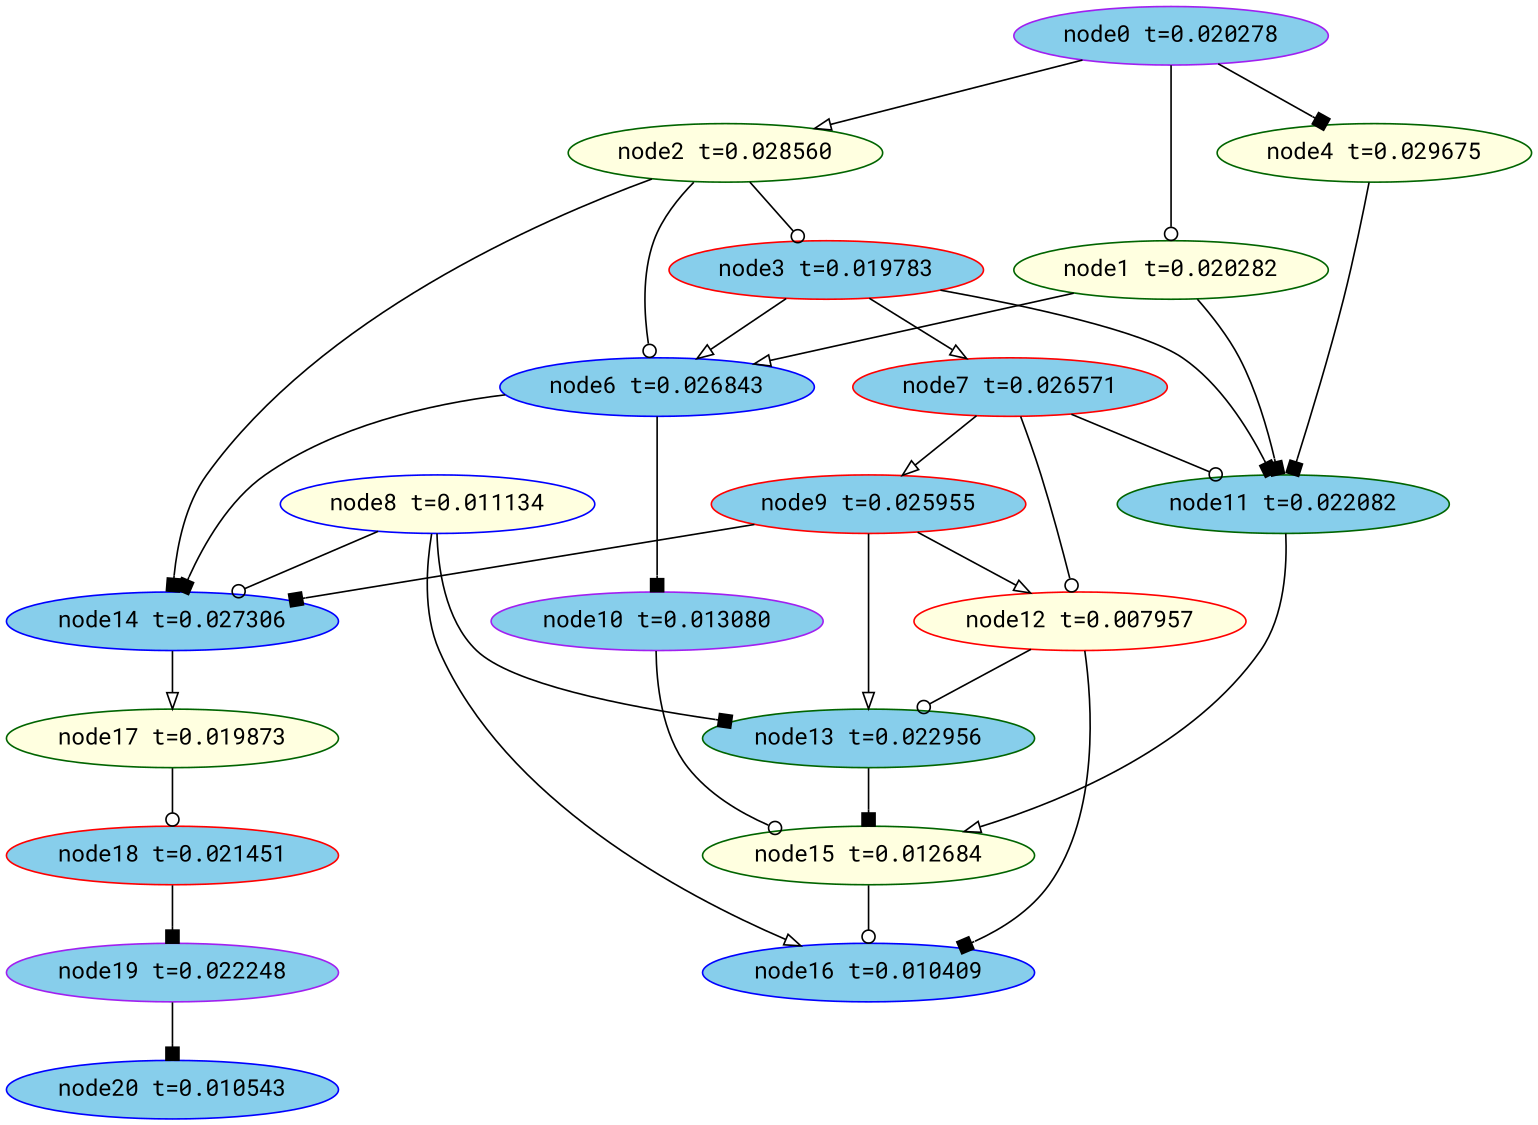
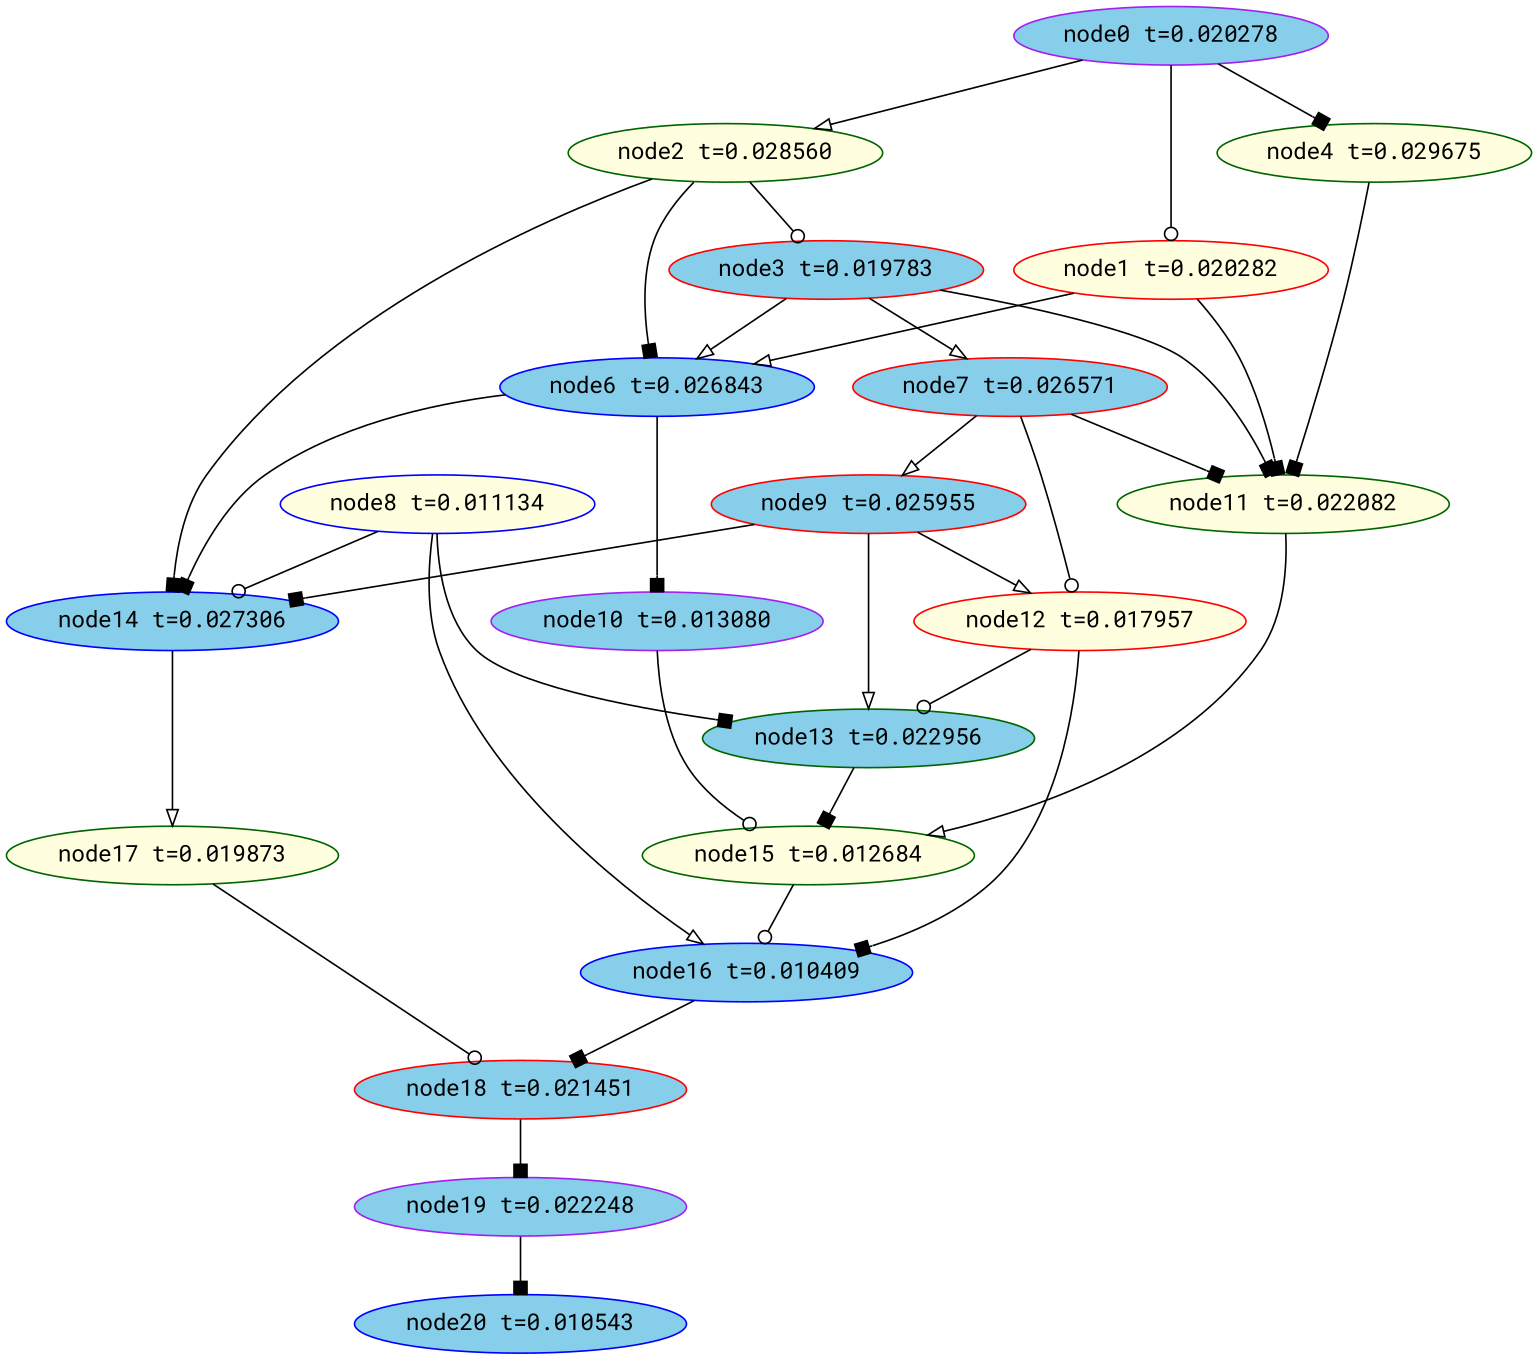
(649, 256) -> (650, 255)
(1171, 270) -> (1171, 270)
(1140, 443) -> (1139, 442)
(1283, 504) -> (1283, 504)
(1080, 621) -> (1080, 621)
none -> (641, 1028)
